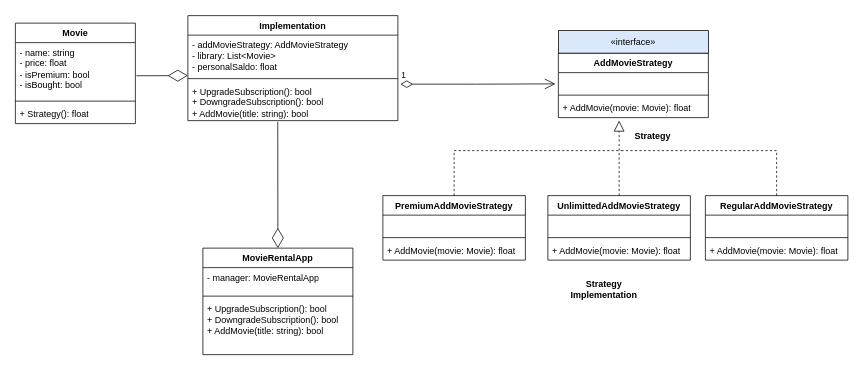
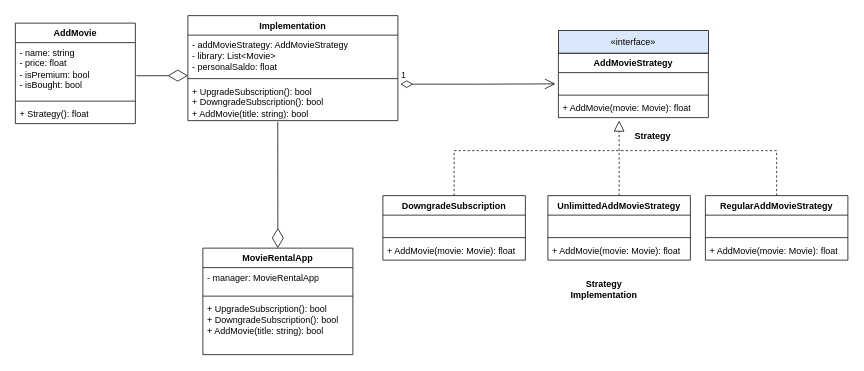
(75, 34) -> (75, 34)
(454, 206) -> (454, 206)
